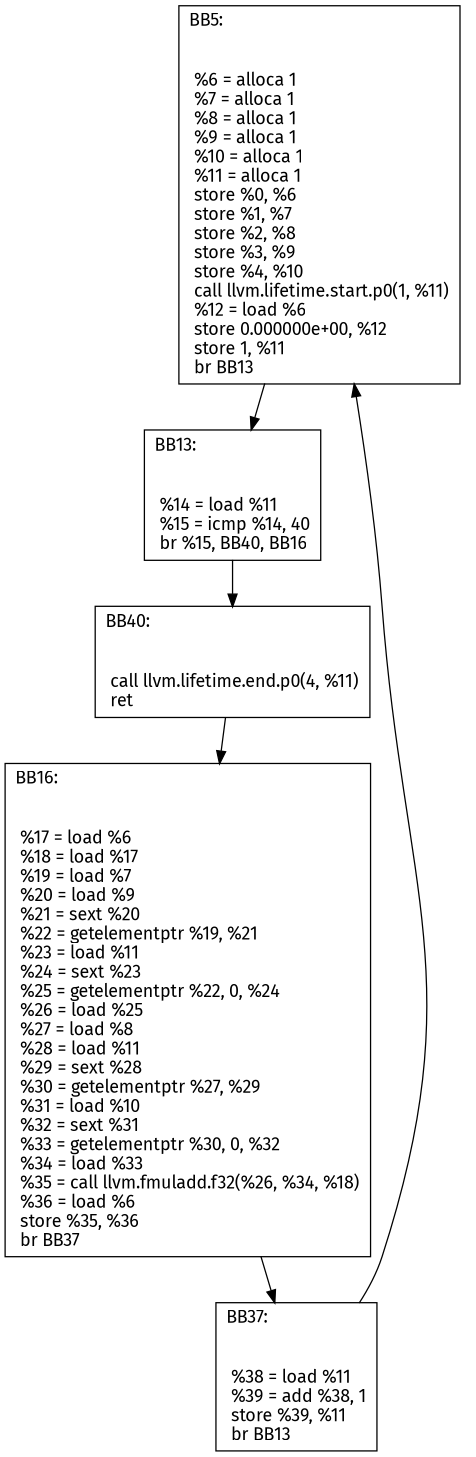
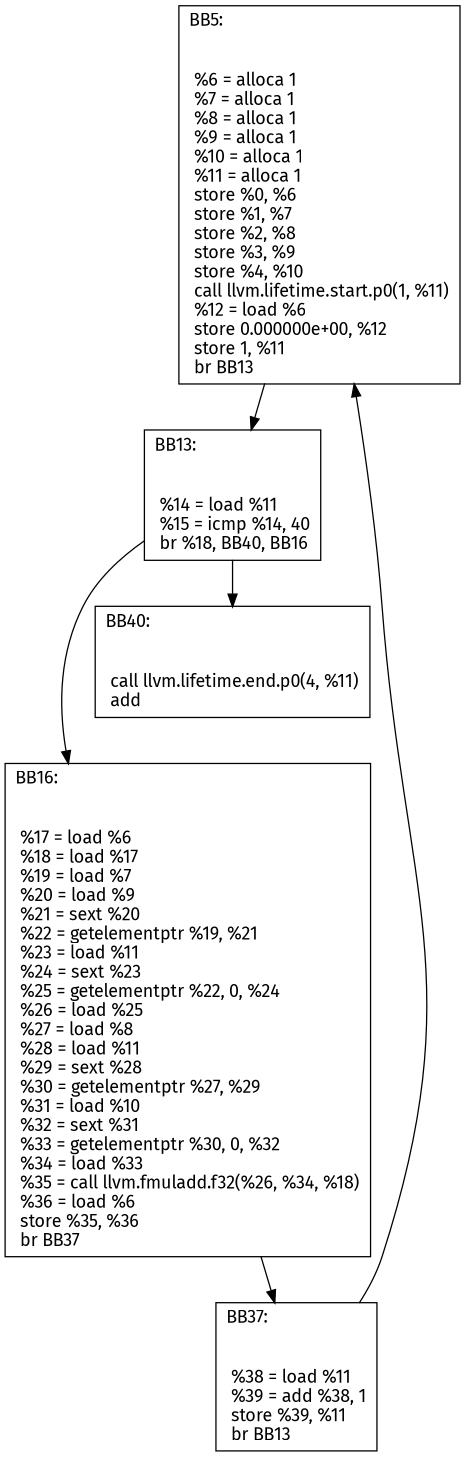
(231, 544) -> (232, 544)
(122, 701) -> (126, 701)
(223, 734) -> (72, 633)
